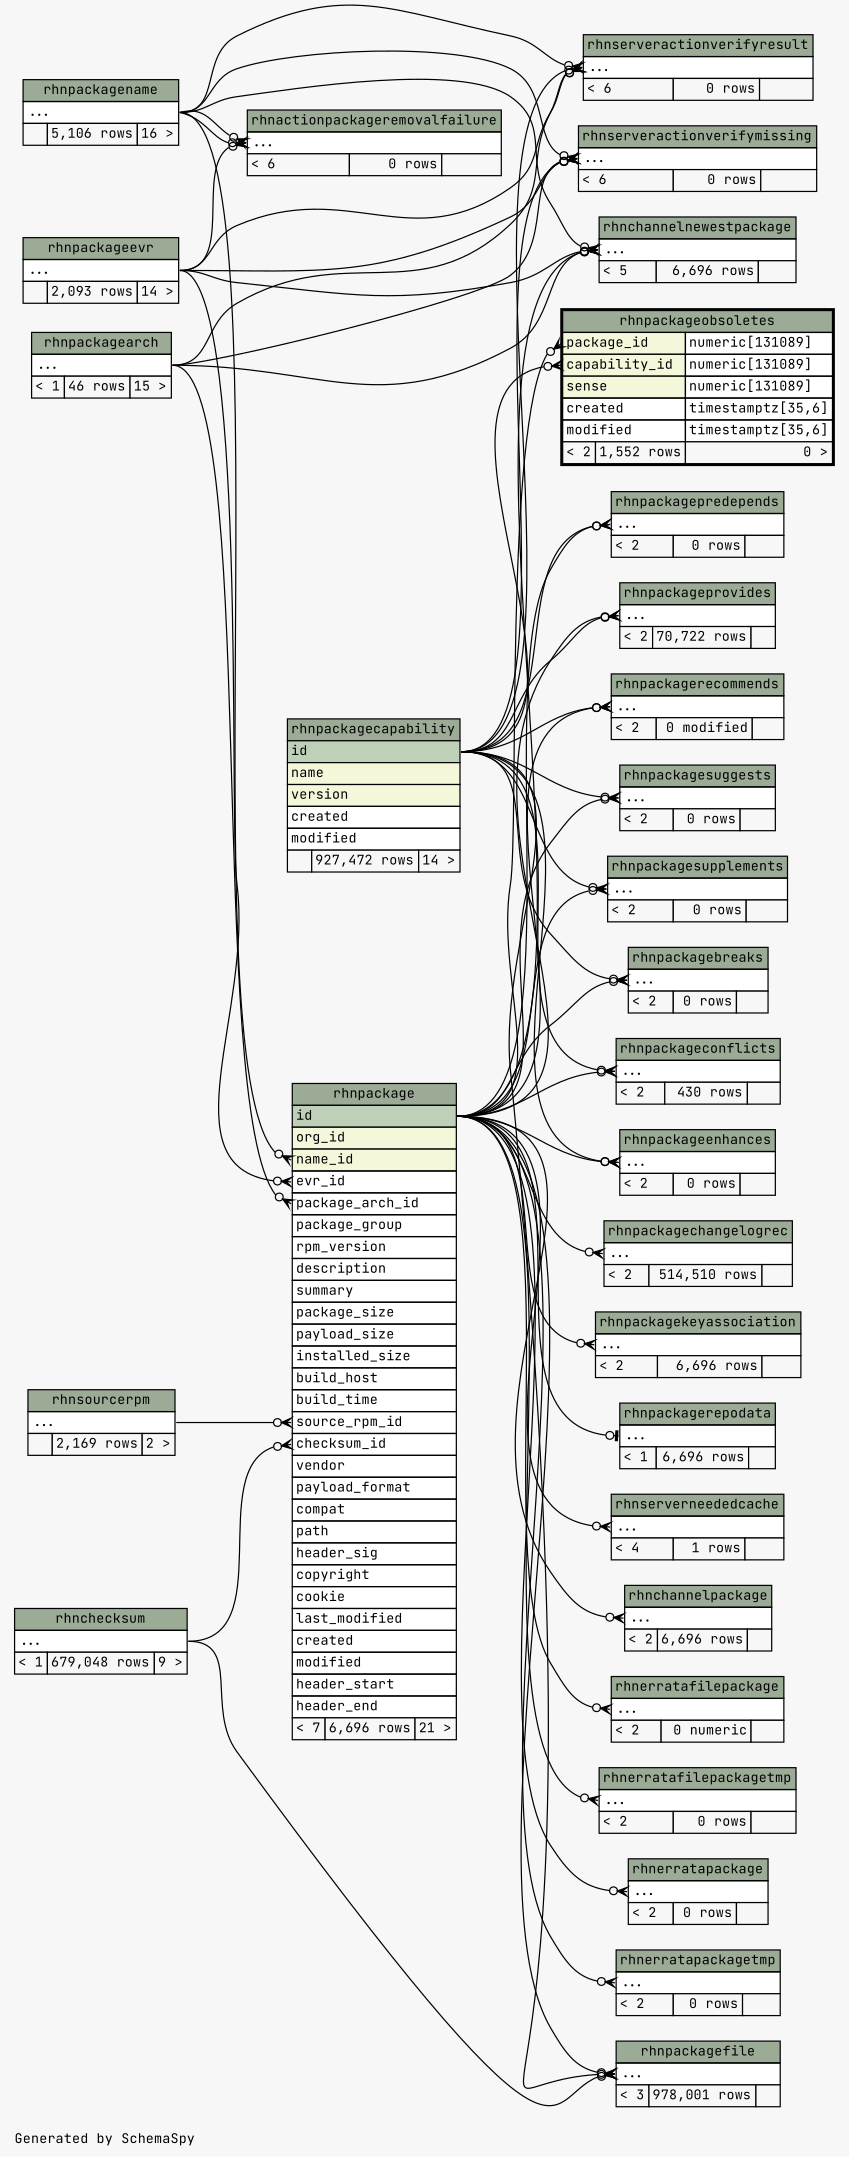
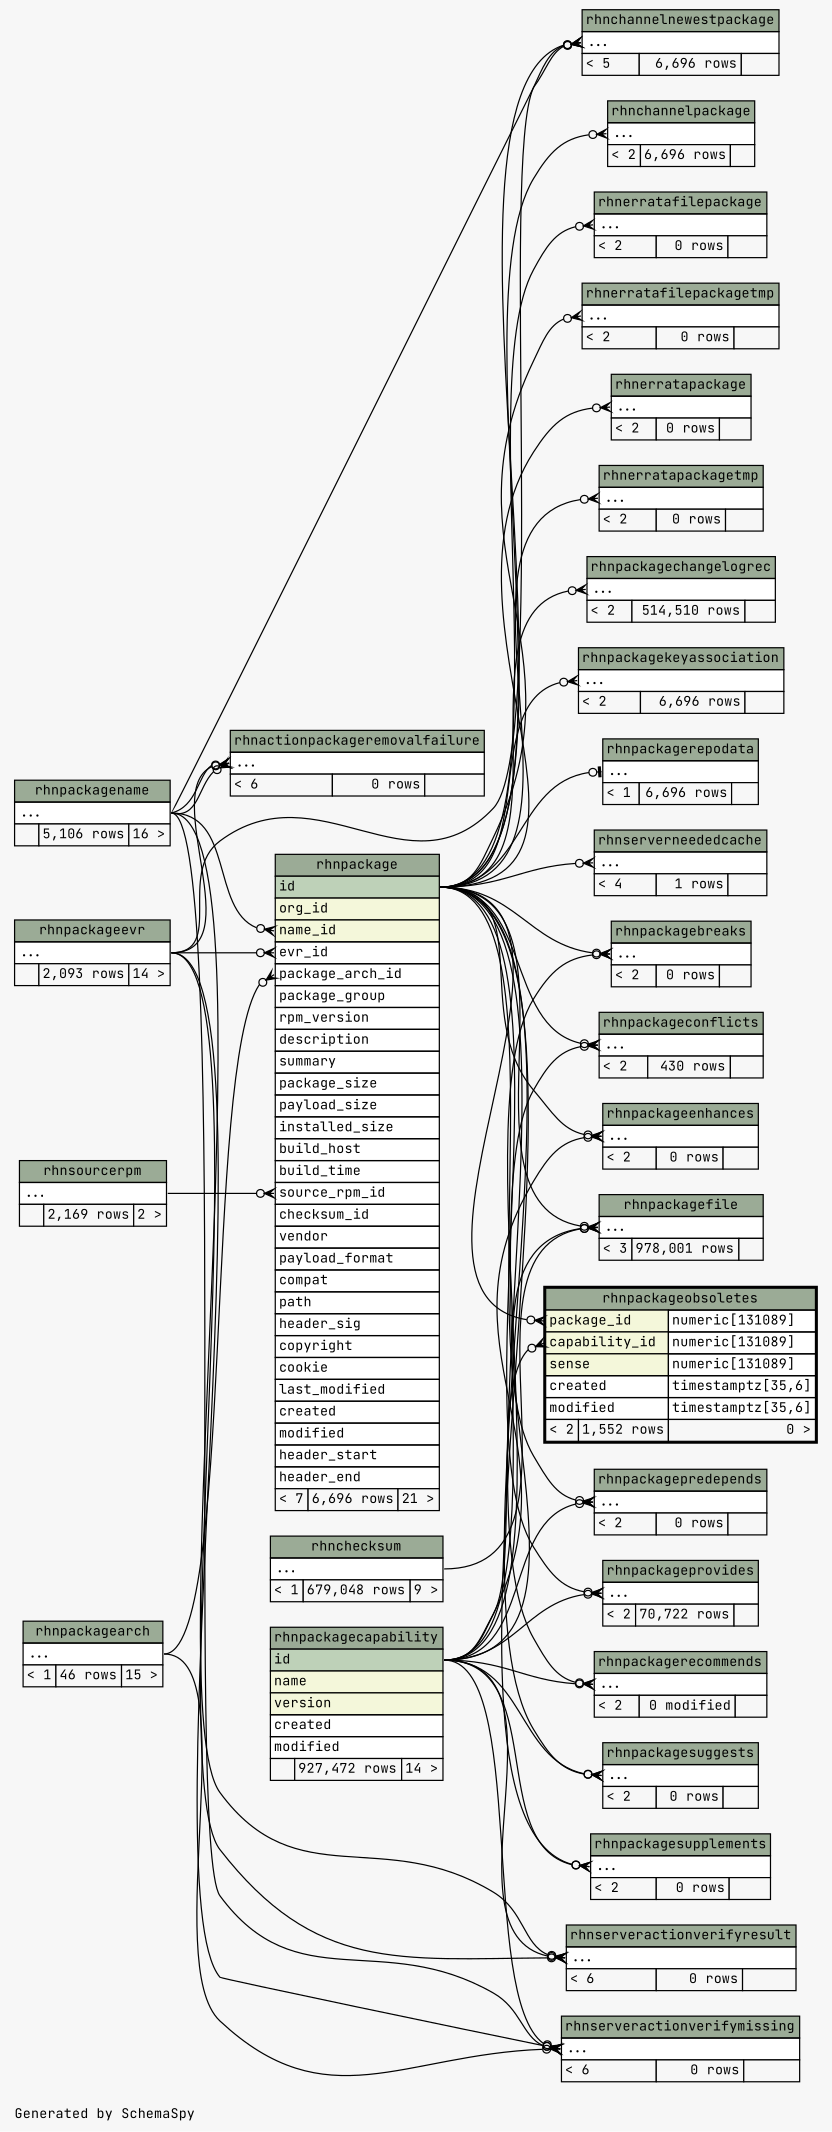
(412, 271) -> none
(405, 382) -> none
(240, 1552) -> none
(710, 1731) -> (699, 246)
